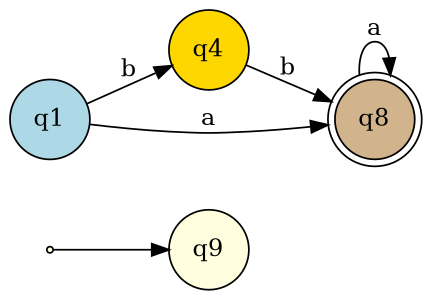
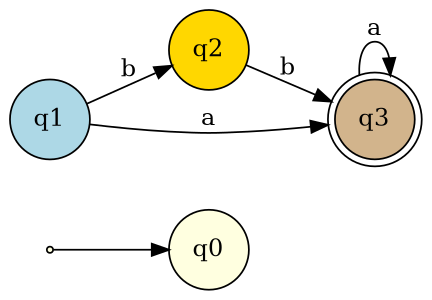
(209, 50) -> (209, 50)
(375, 119) -> (375, 119)
(209, 250) -> (209, 250)
